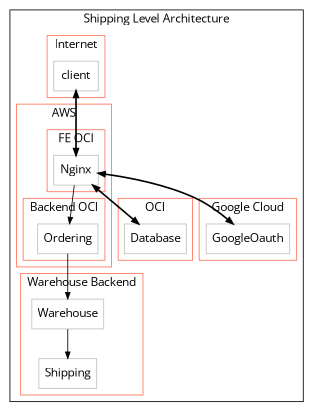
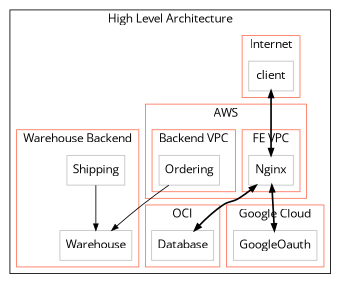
(157, 19) -> (170, 19)
(76, 139) -> (271, 139)
(72, 204) -> none
(64, 208) -> (194, 139)
(68, 341) -> (96, 204)
